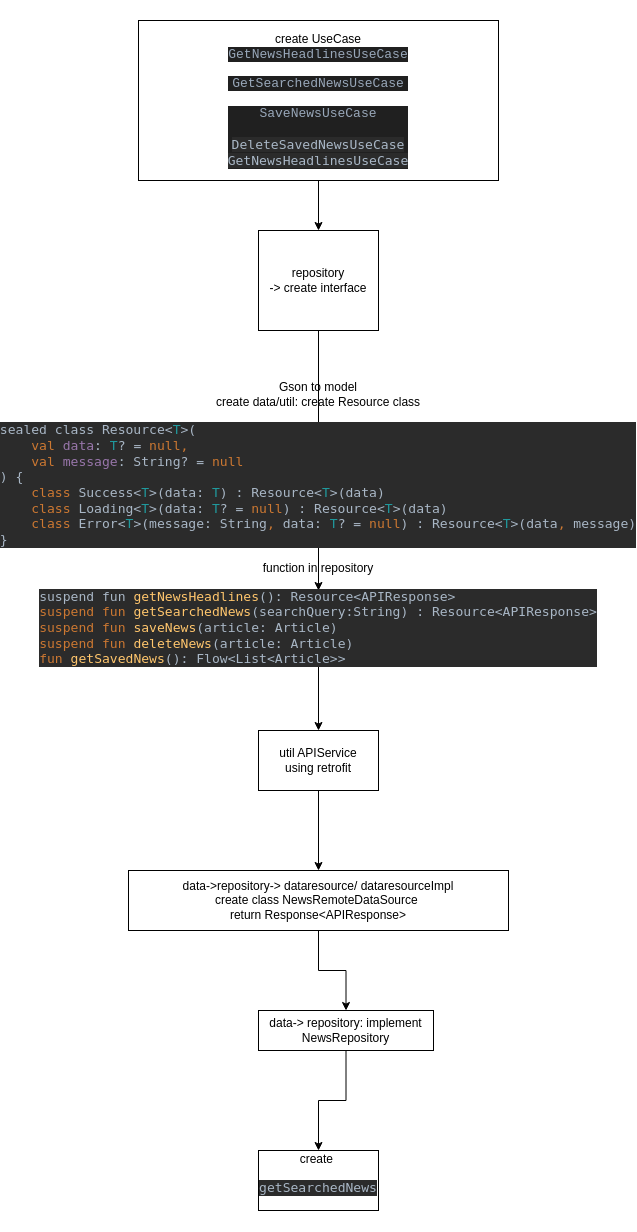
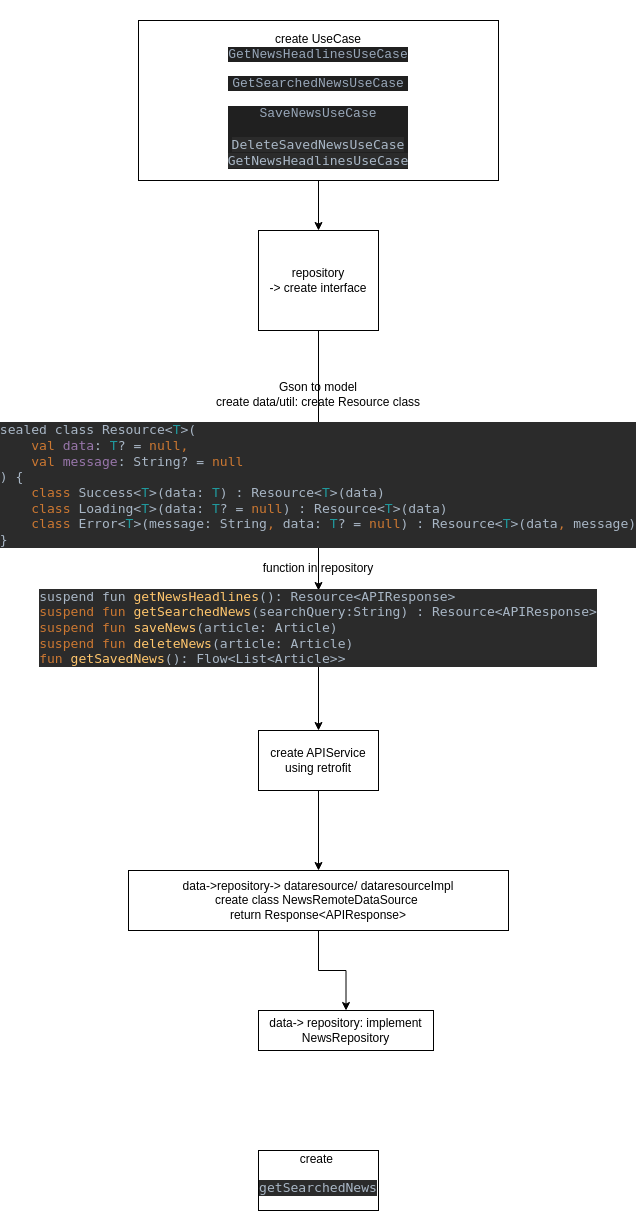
(319, 761) -> (319, 761)
(336, 1101) -> none
